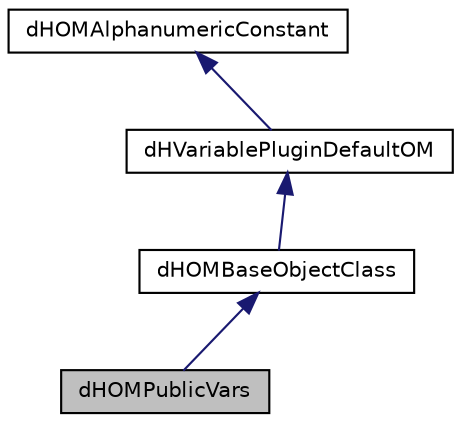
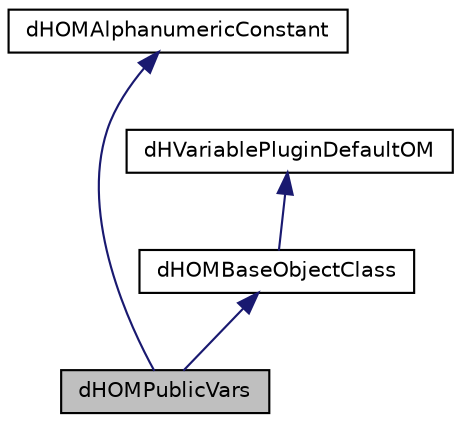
(242, 99) -> (101, 219)
